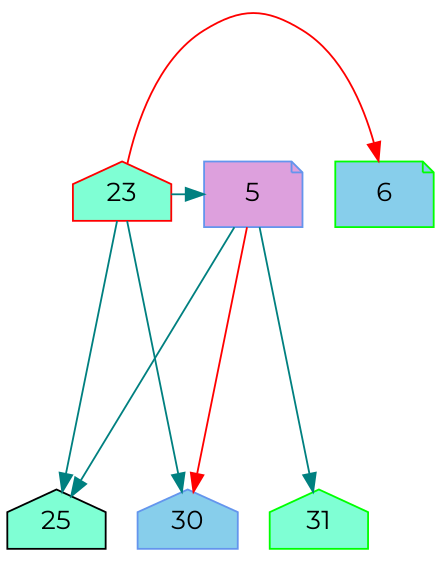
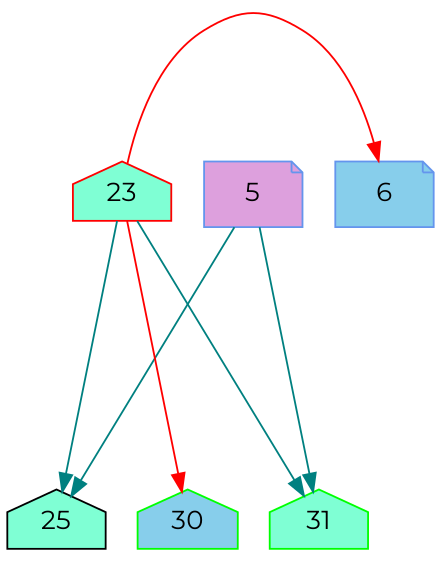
(178, 194) -> (216, 351)
(384, 194) -> (384, 194)
(151, 341) -> (151, 341)
(222, 350) -> none
(188, 522) -> (188, 522)
